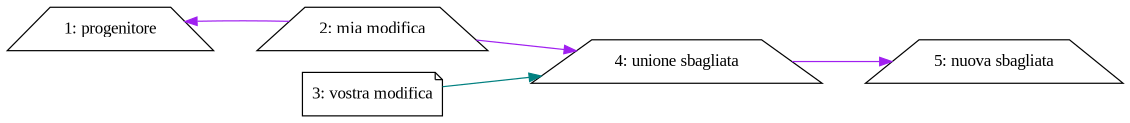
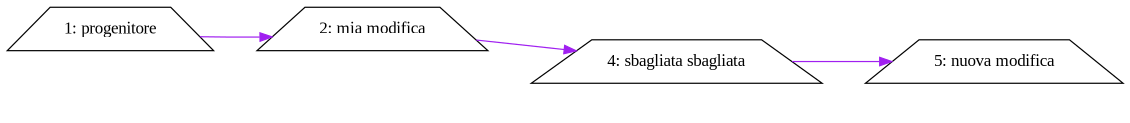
(243, 21) -> (230, 37)
(677, 62) -> (677, 62)
(994, 62) -> (994, 62)
(372, 94) -> none
